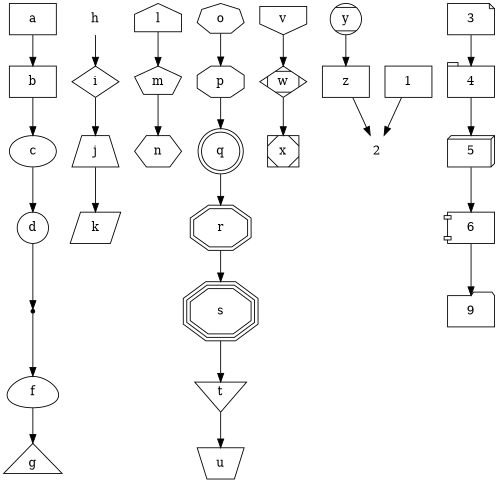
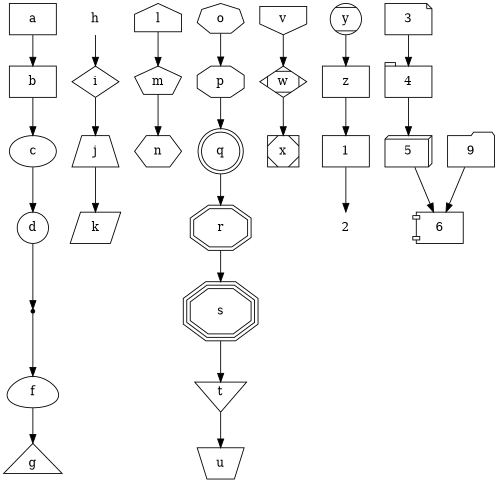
(360, 112) -> (346, 112)
(471, 265) -> (457, 186)
